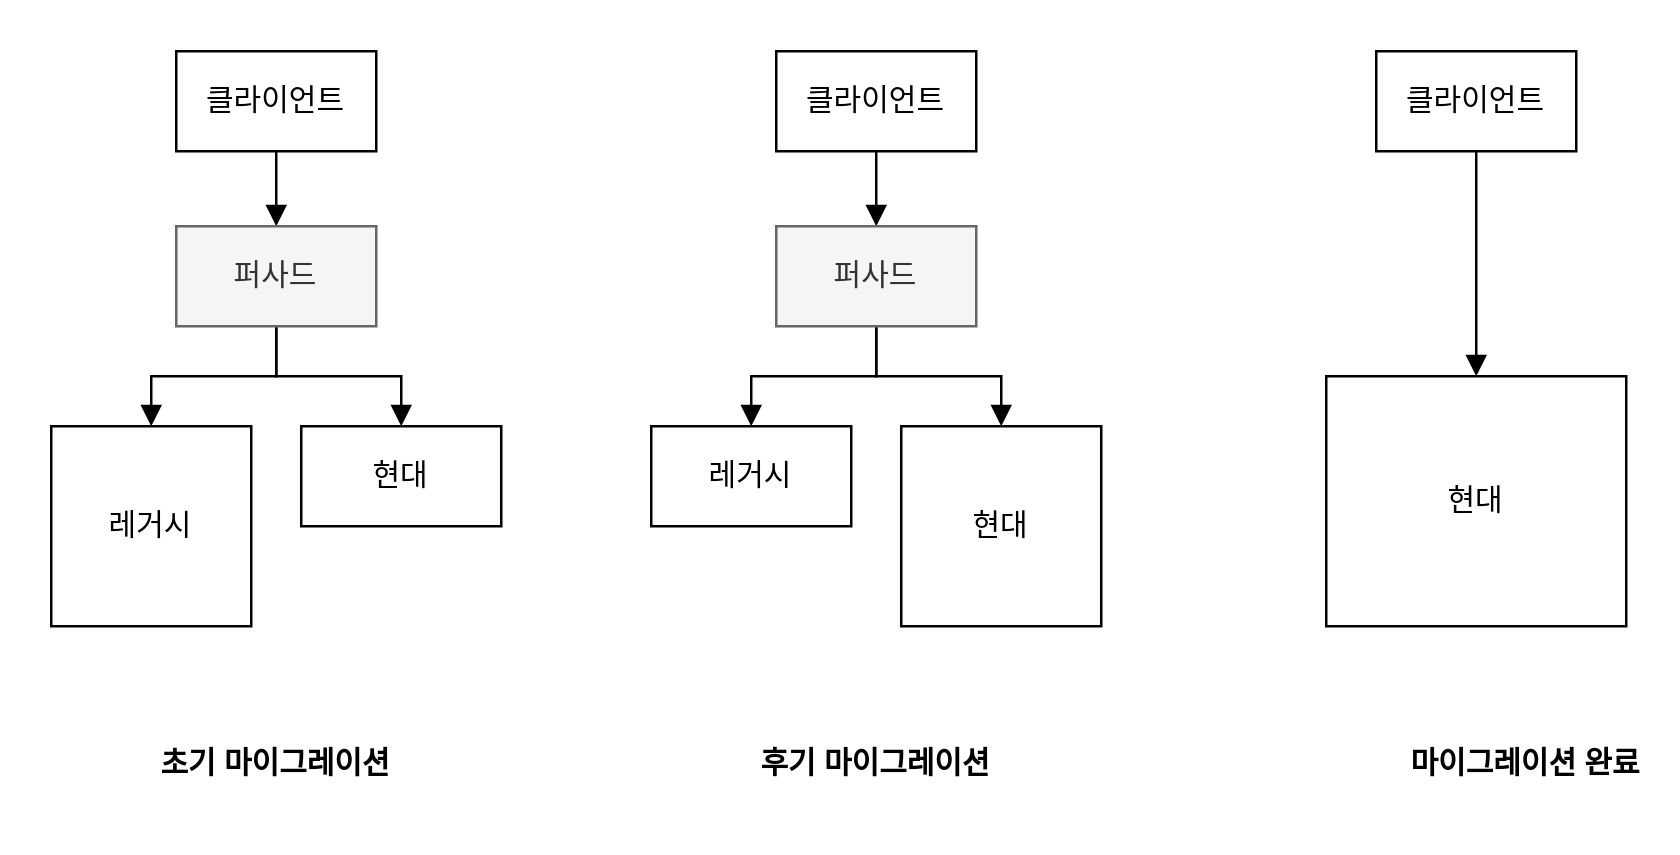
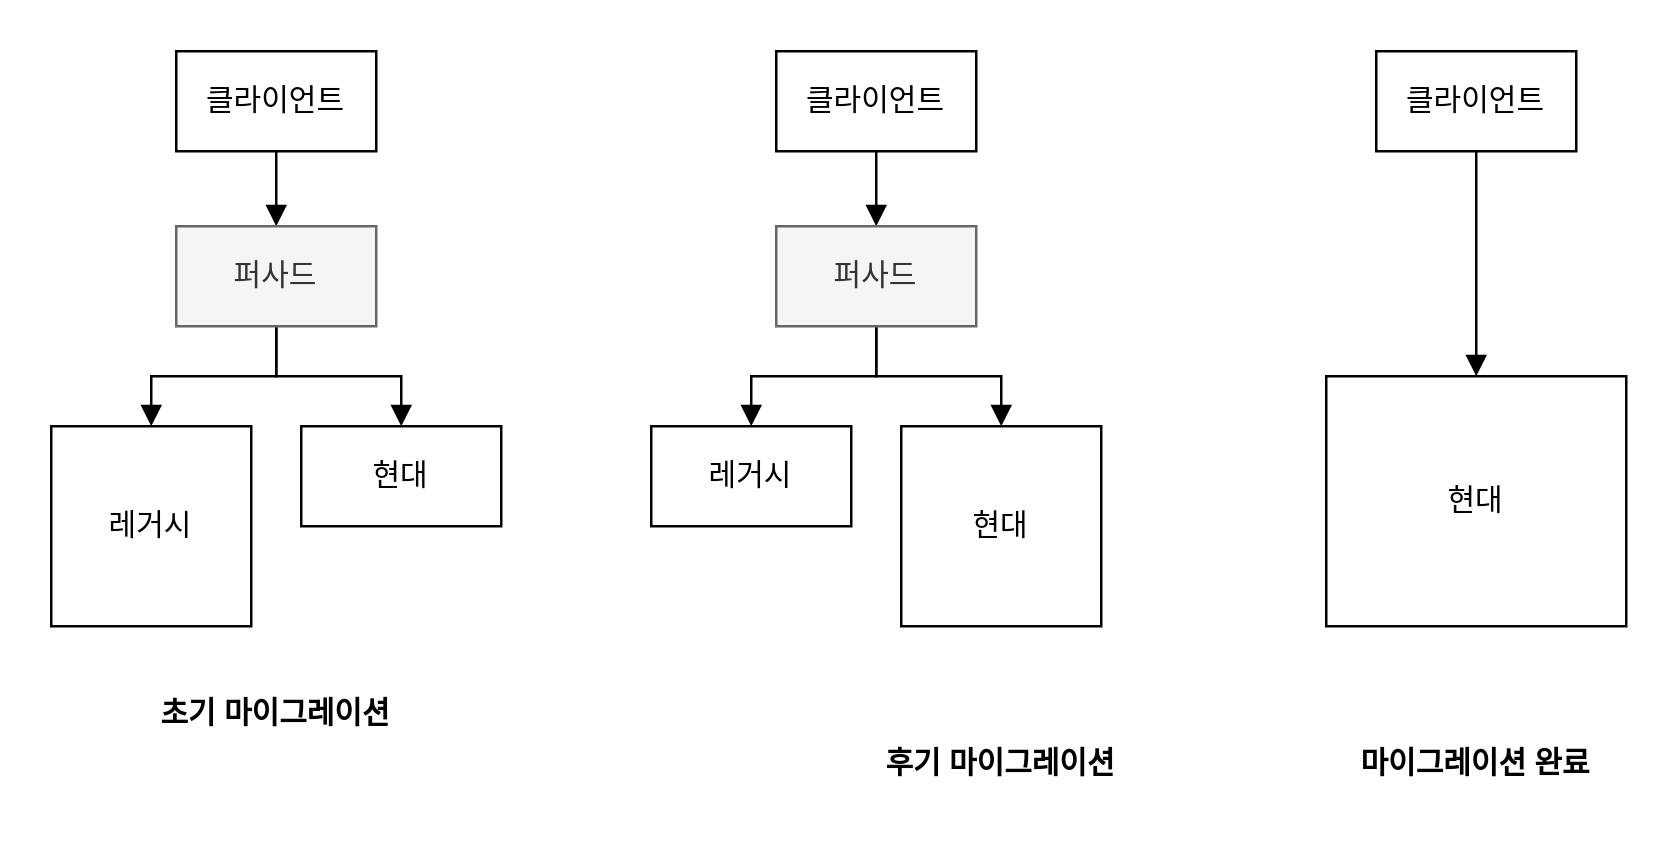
(276, 764) -> (276, 714)
(876, 764) -> (1001, 764)
(1526, 764) -> (1476, 764)
